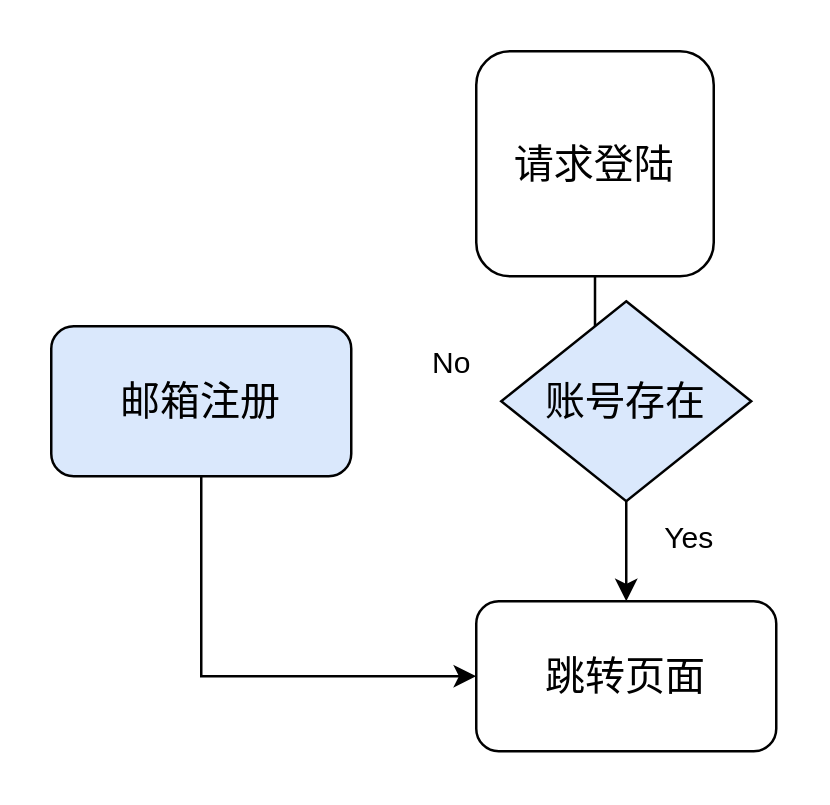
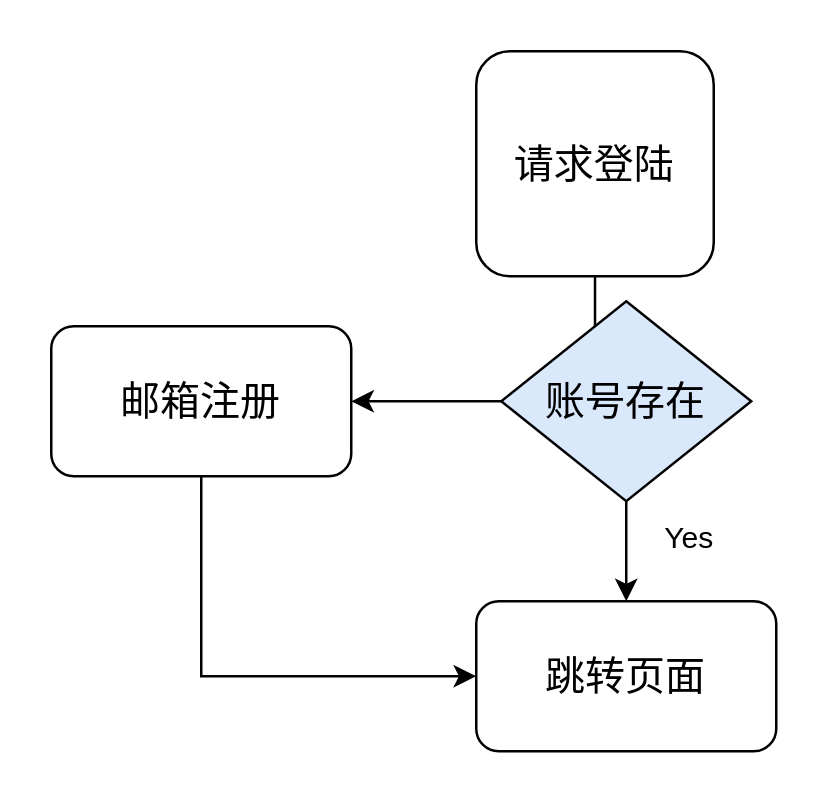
(451, 364) -> none
(201, 401) -> (201, 401)
none -> (434, 401)
